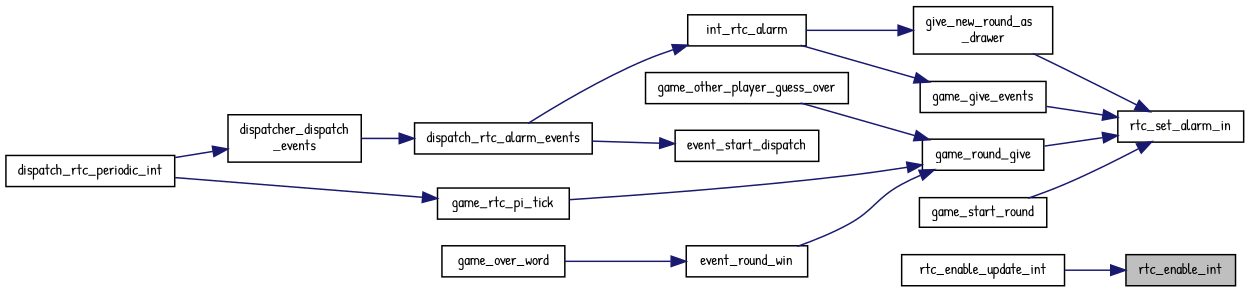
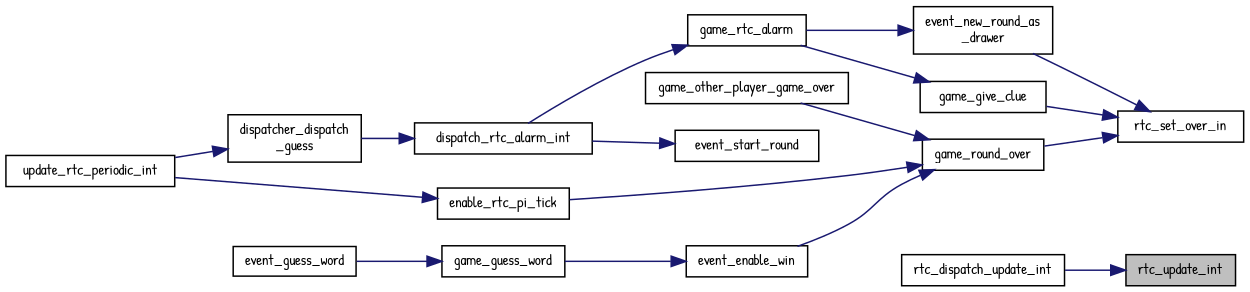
(747, 30) -> (747, 30)
(983, 30) -> (983, 30)
(747, 88) -> (747, 88)
(983, 97) -> (983, 97)
(1181, 127) -> (1181, 127)
(295, 138) -> (295, 138)
(503, 138) -> (503, 138)
(747, 146) -> (747, 146)
(983, 155) -> (983, 155)
(90, 171) -> (90, 171)
(503, 204) -> (503, 204)
(983, 212) -> none
none -> (295, 261)
(503, 261) -> (503, 261)
(747, 261) -> (747, 261)
(983, 270) -> (983, 270)
(1181, 270) -> (1181, 270)
